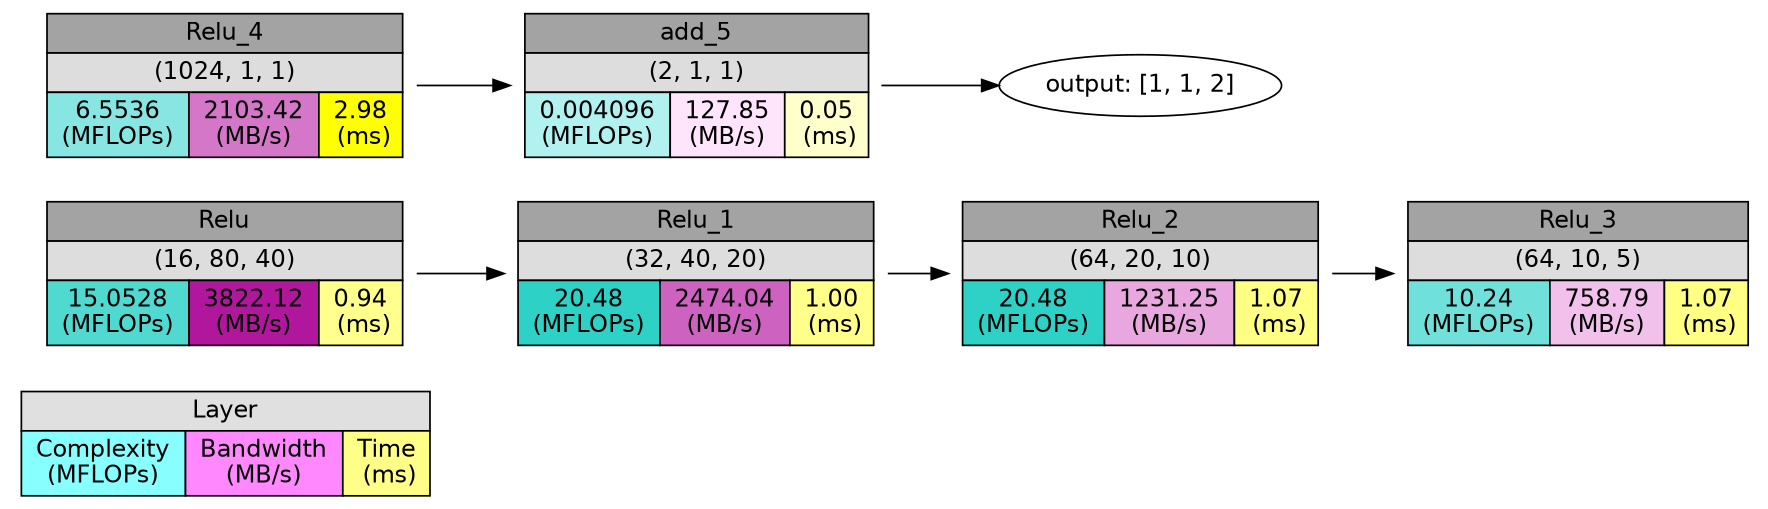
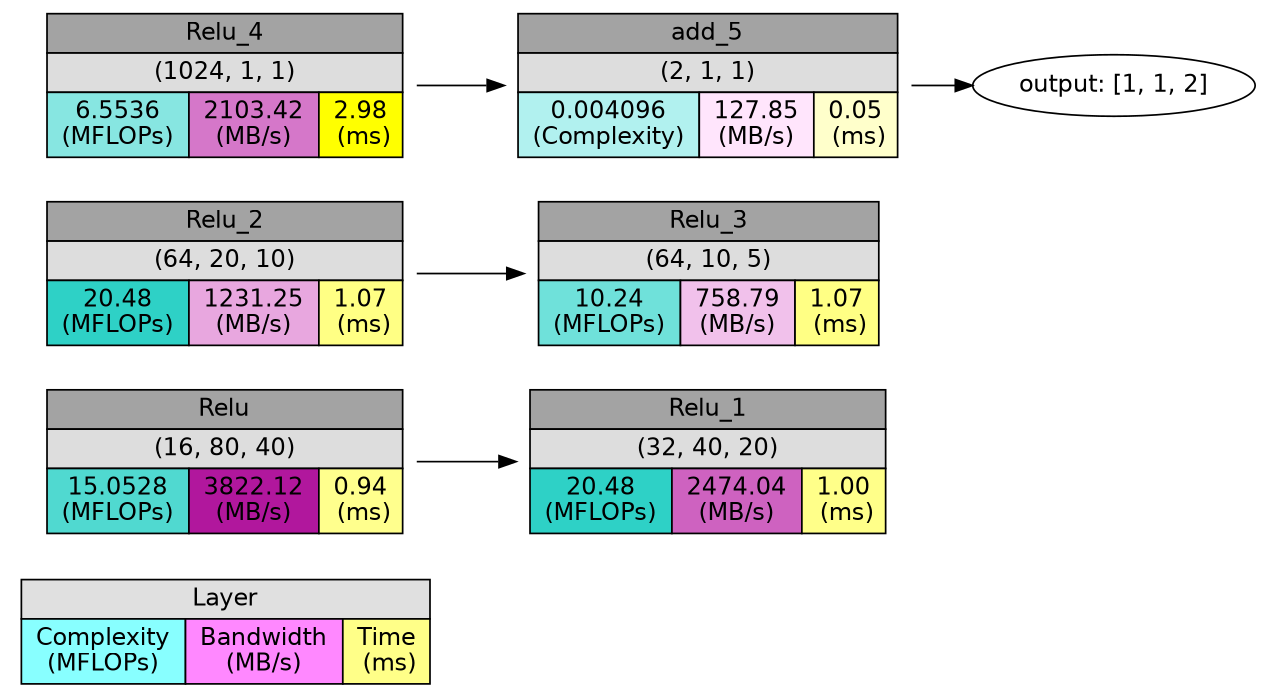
(598, 137) -> (609, 137)
(909, 274) -> none
